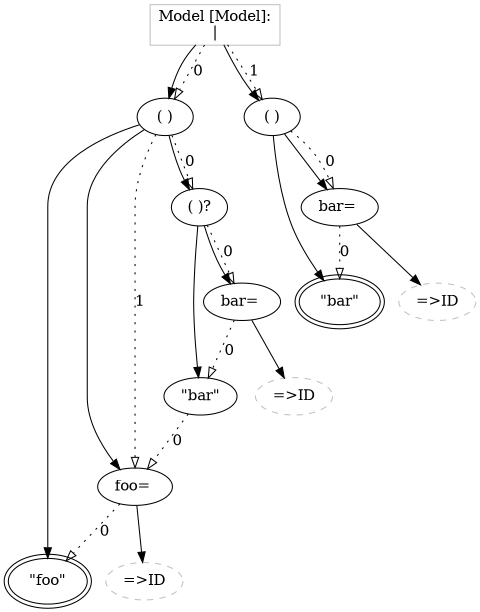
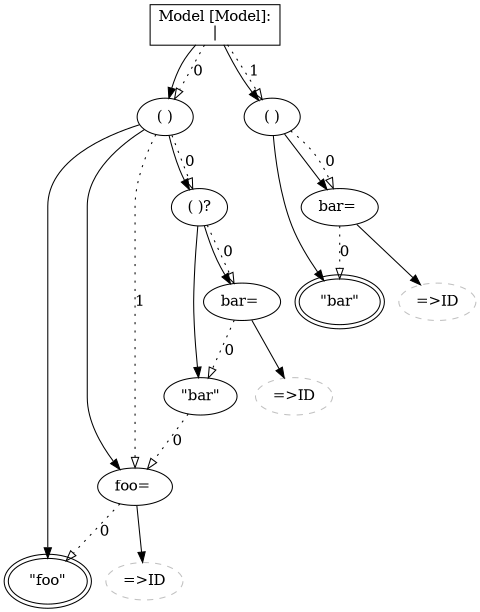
(215, 25) -> (215, 25)
